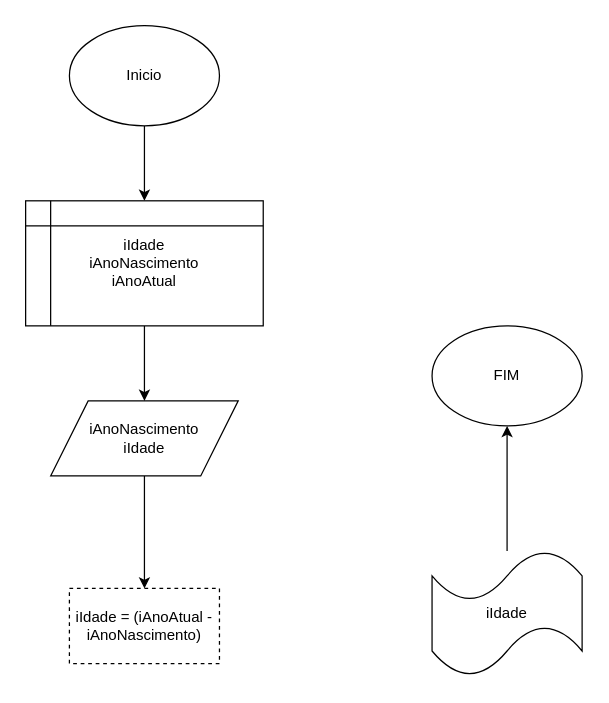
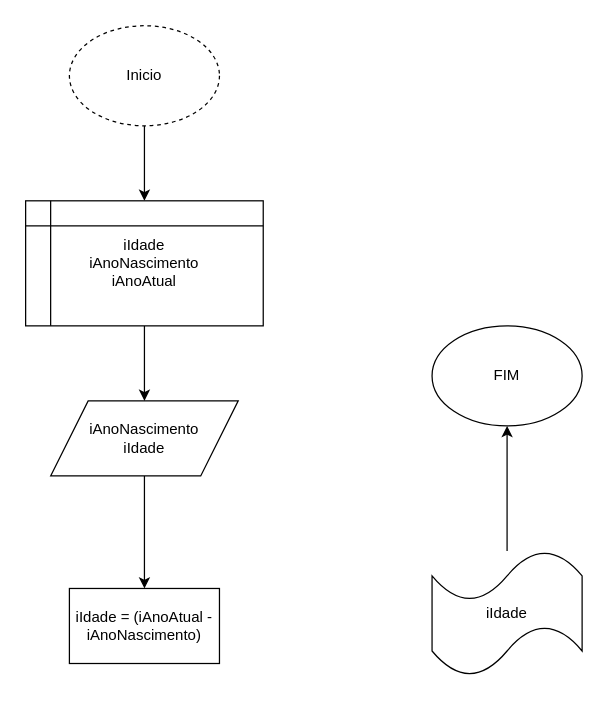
(144, 76) -> (144, 76)
(144, 626) -> (144, 626)
